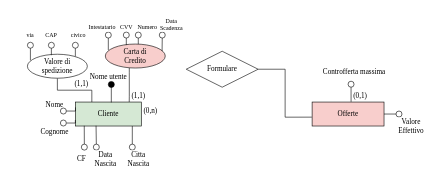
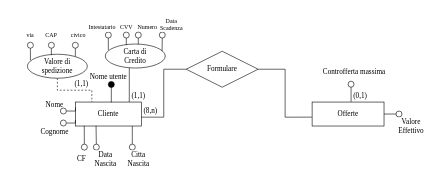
(135, 56) -> (135, 56)
(74, 90) -> (74, 90)
none -> (164, 93)
(151, 111) -> (151, 111)
(108, 114) -> (108, 114)
(348, 114) -> (348, 114)
